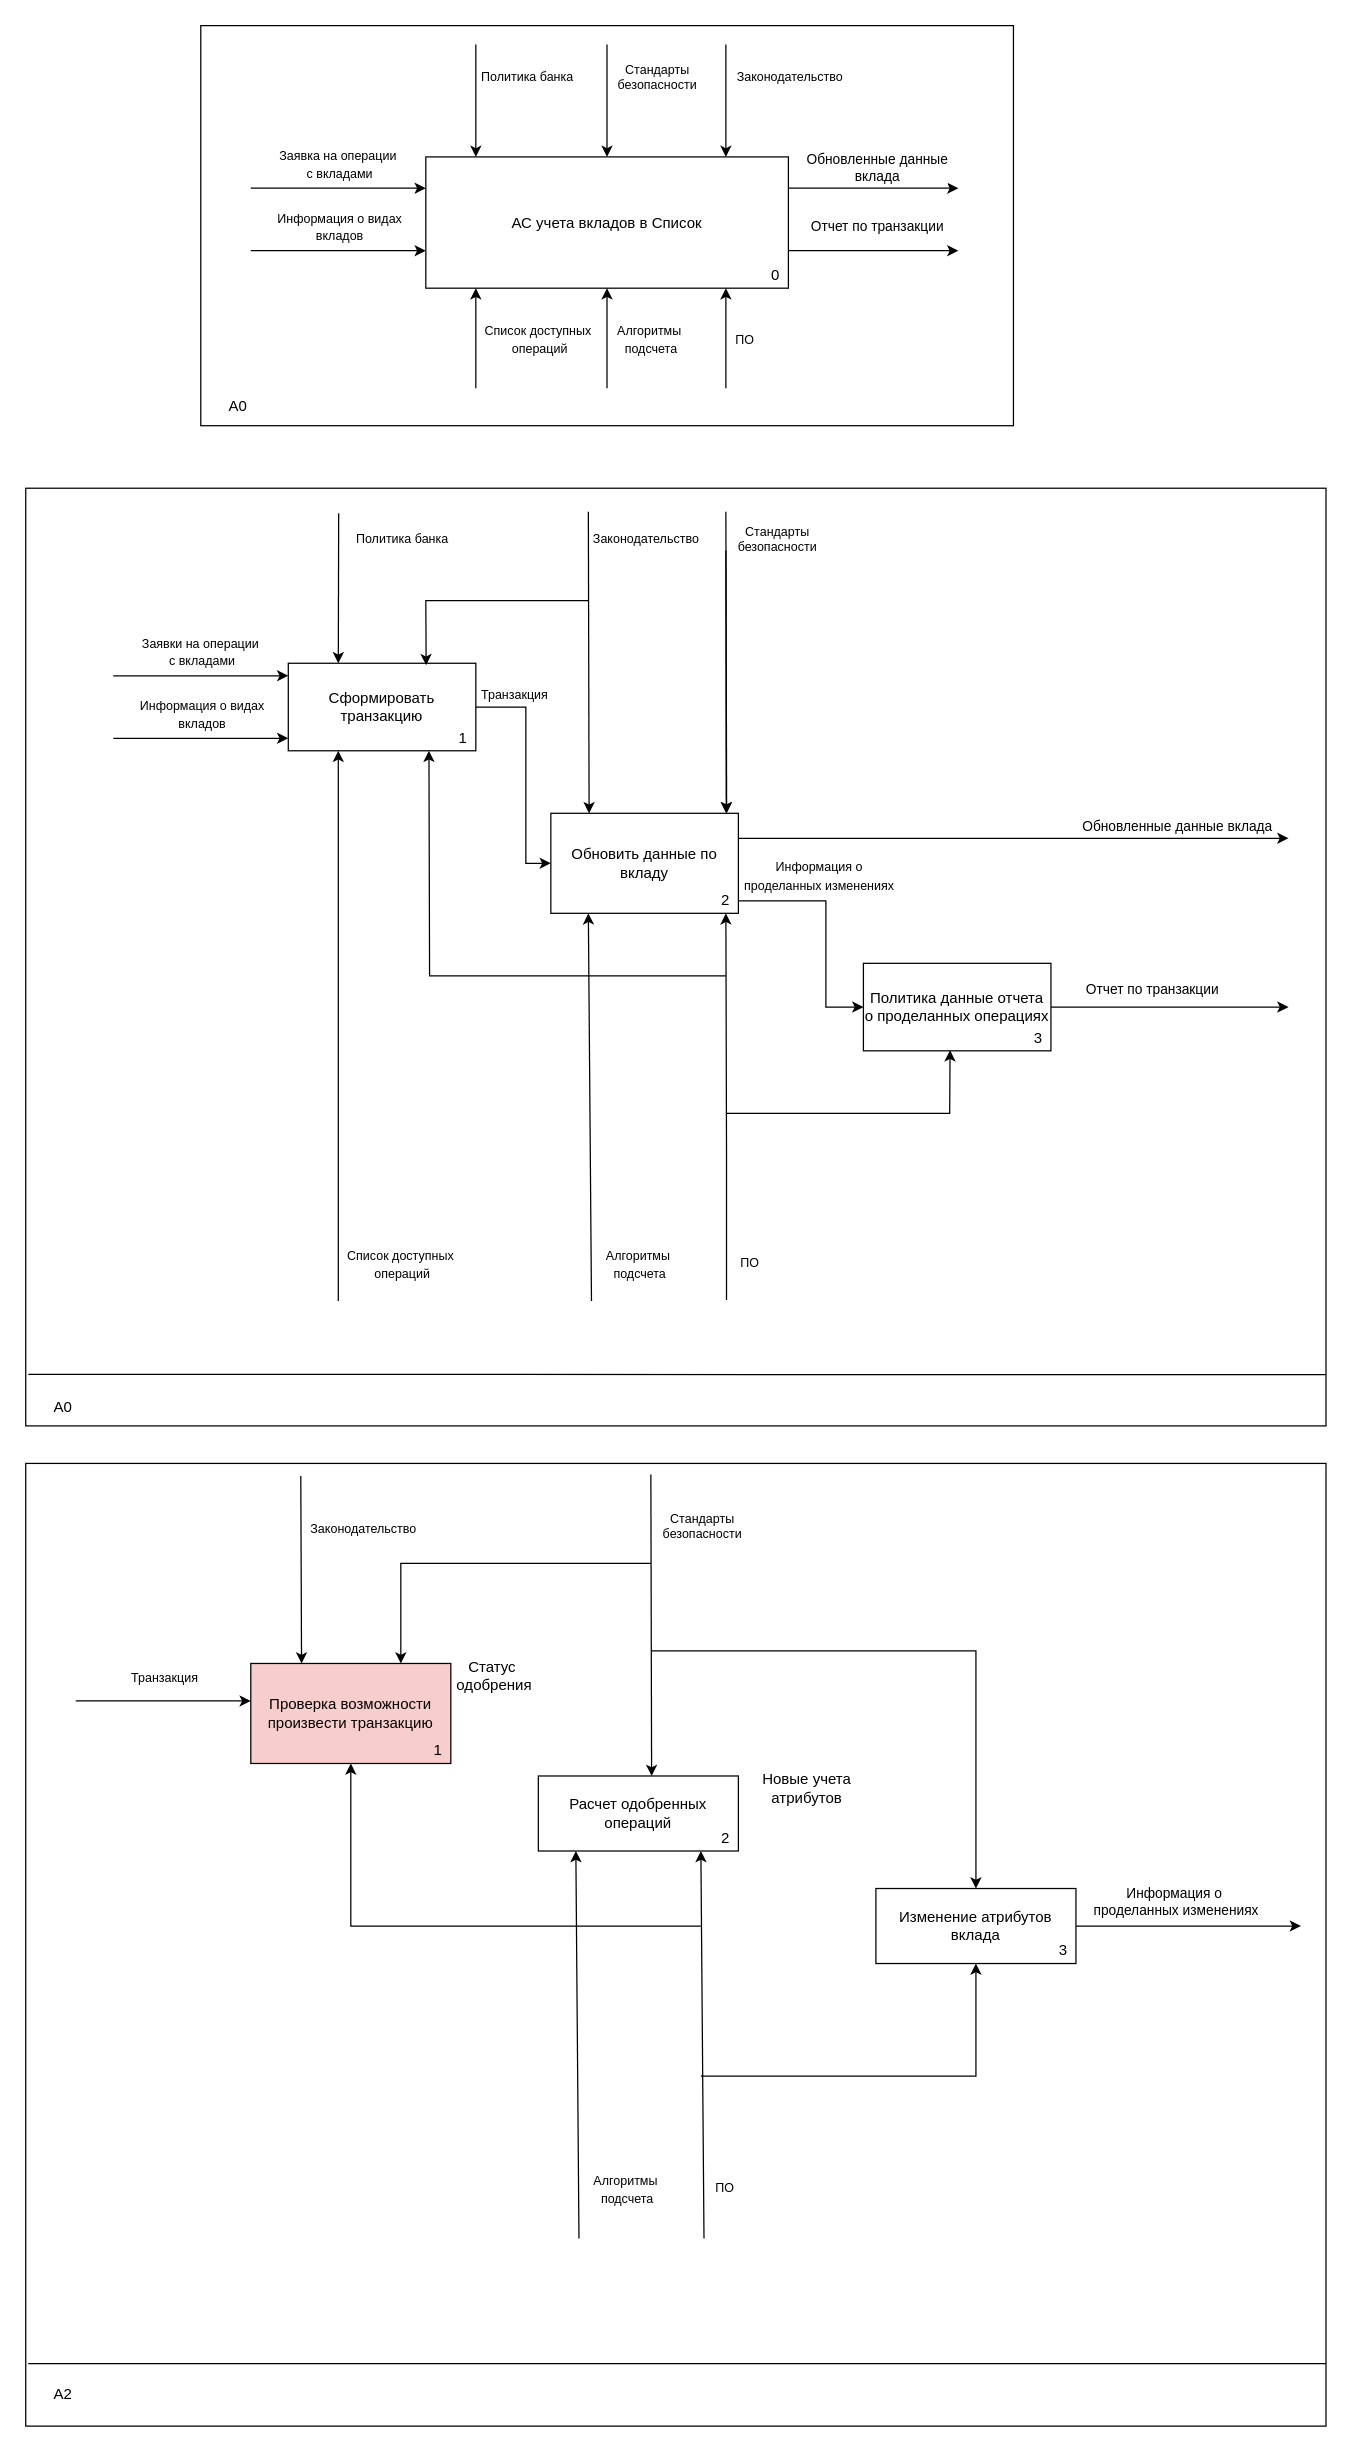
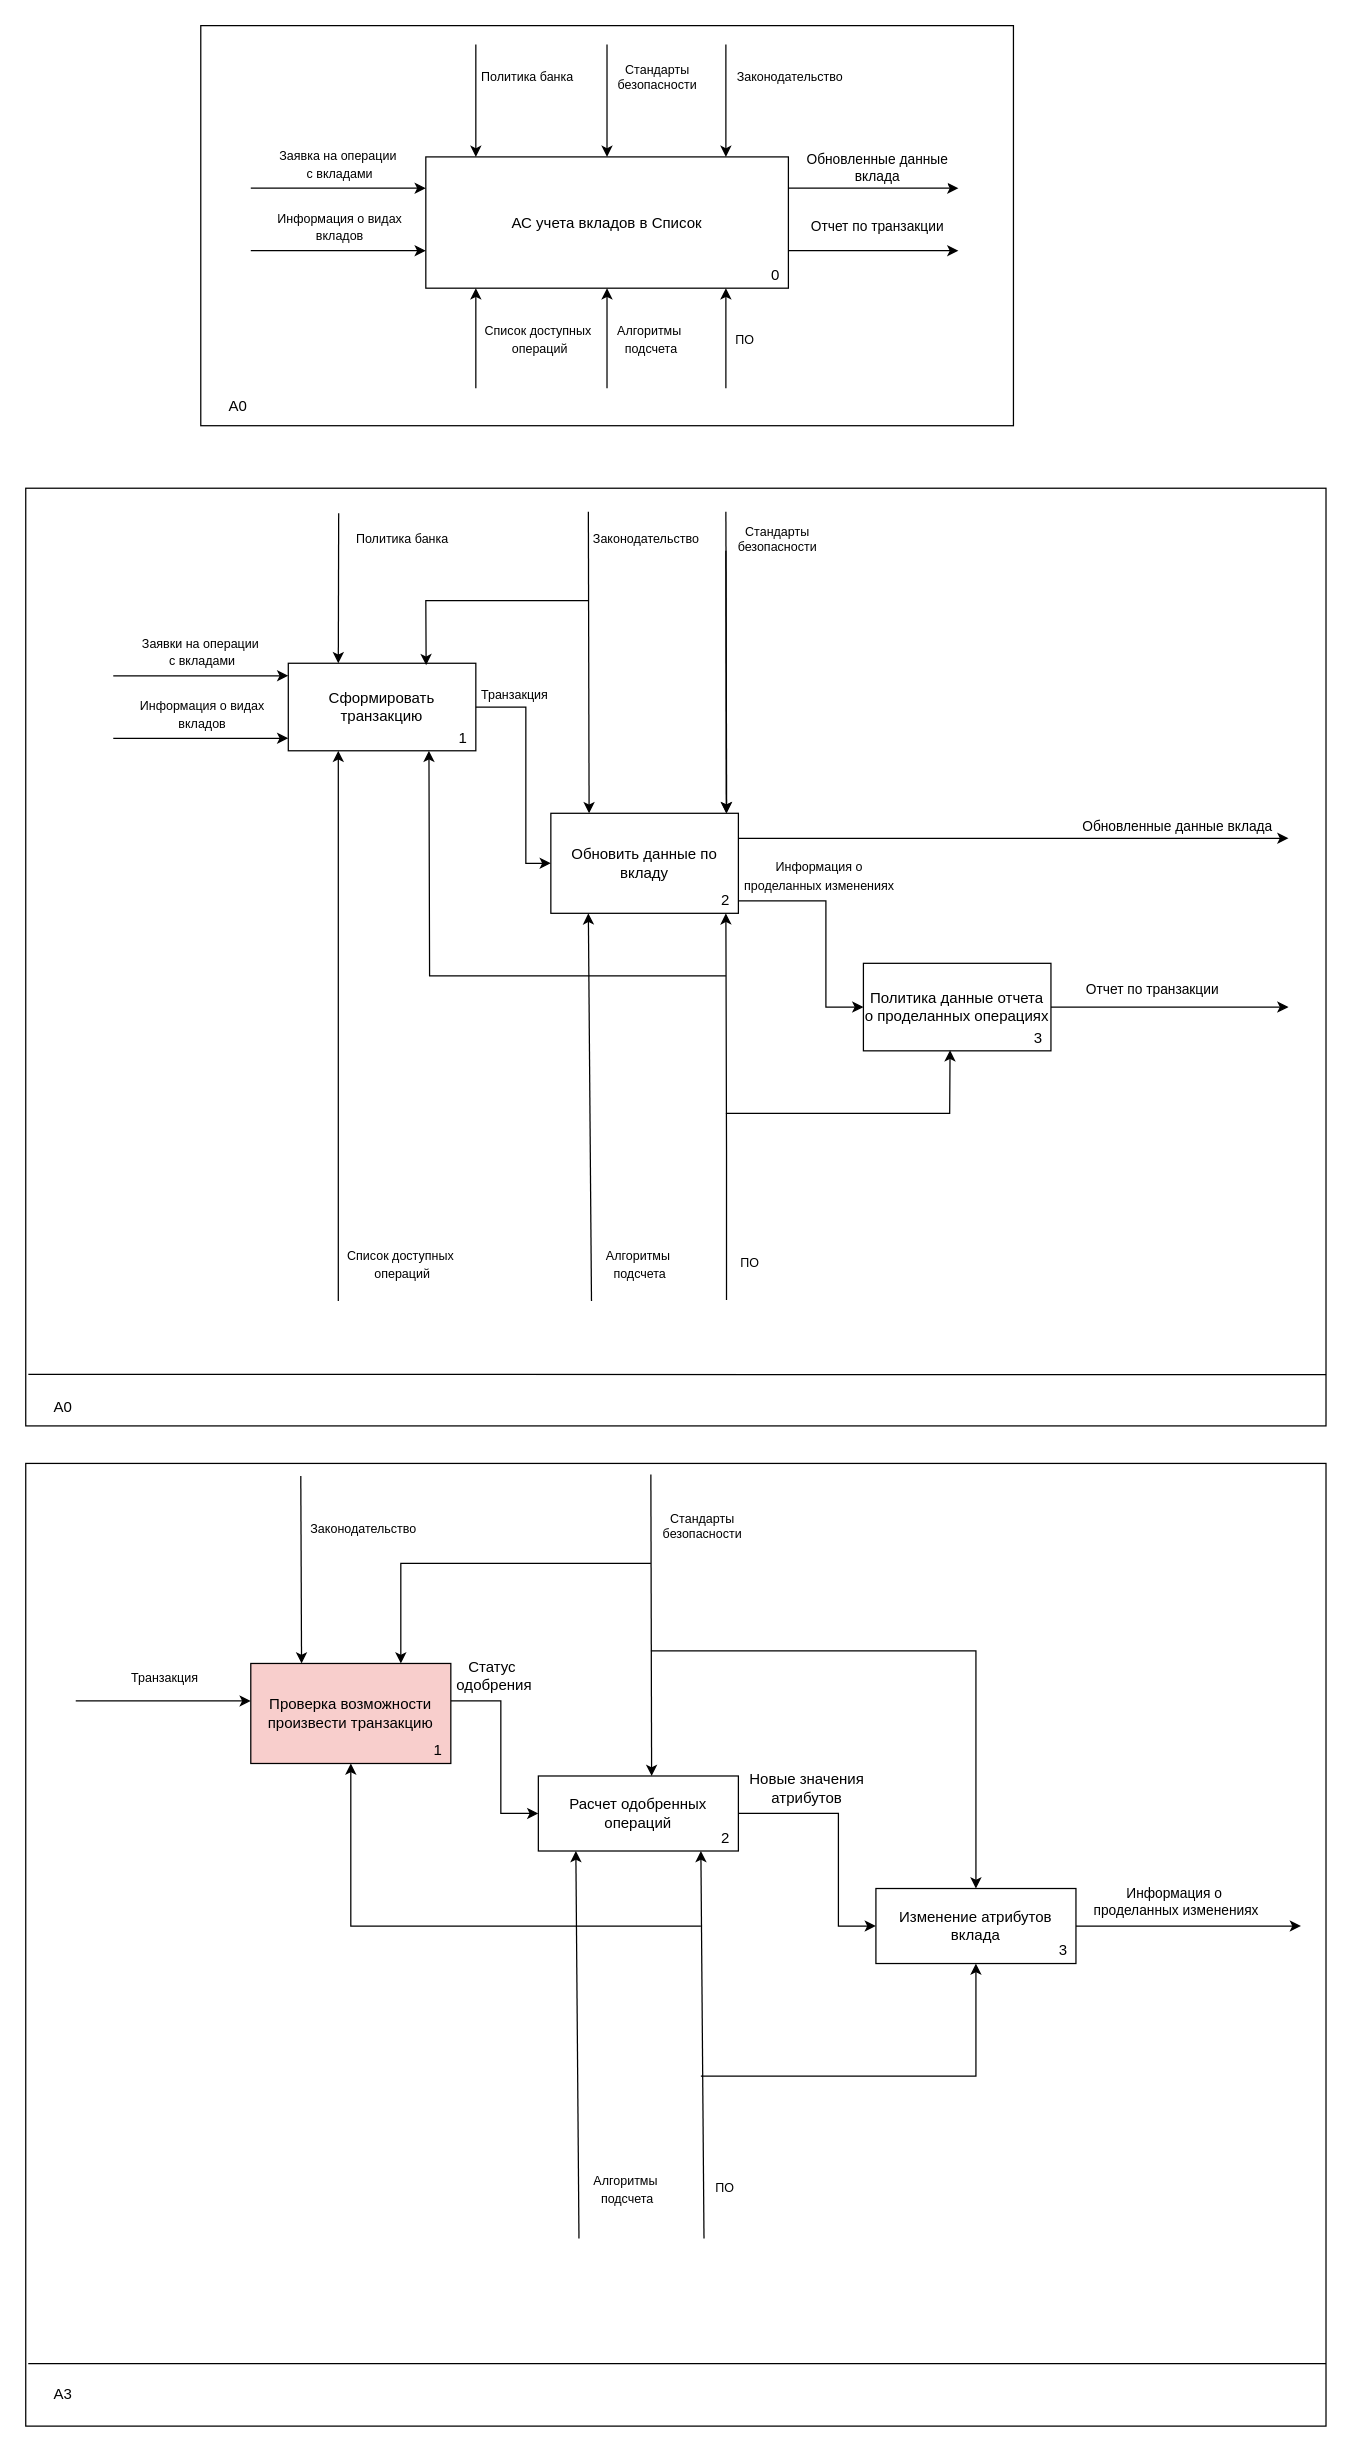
none -> (501, 1746)
(807, 1788) -> (807, 1788)
none -> (838, 1833)
(63, 2394) -> (63, 2394)
